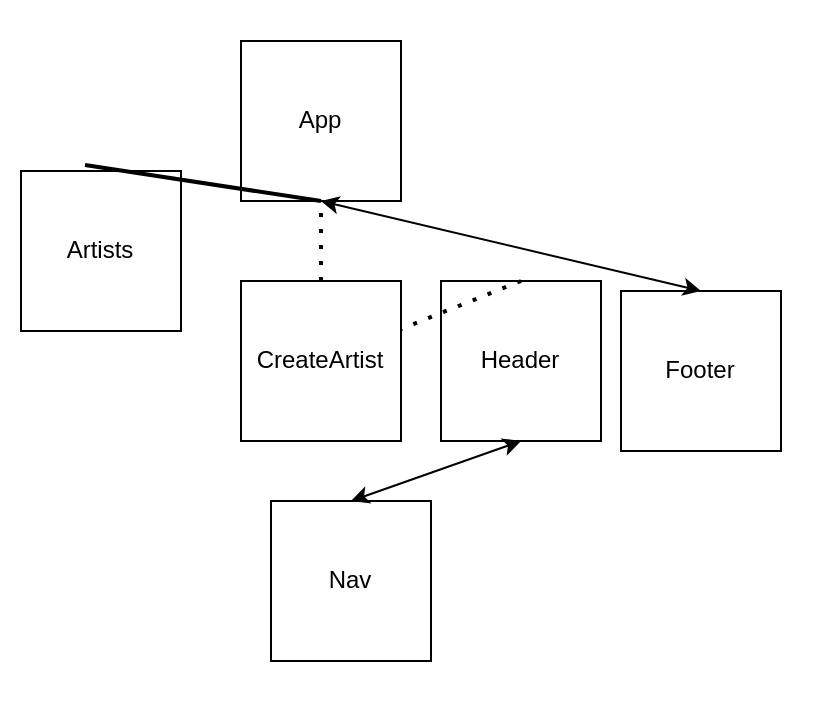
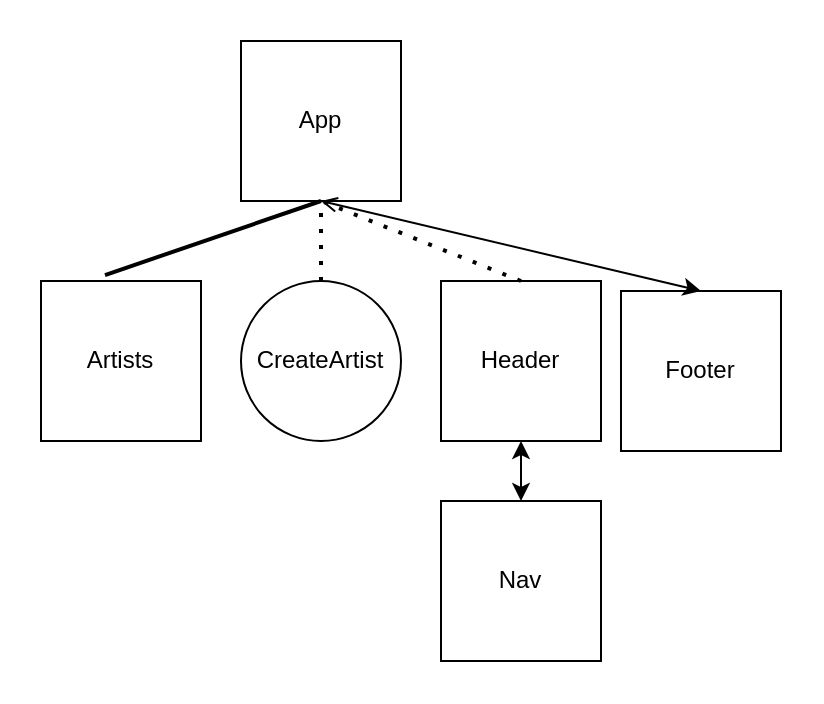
(344, 206) -> (343, 206)
(101, 251) -> (121, 361)
(500, 290) -> (474, 262)
(321, 361) -> (321, 361)
(351, 581) -> (521, 581)
